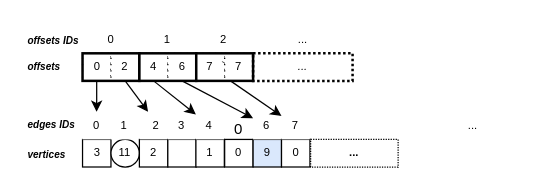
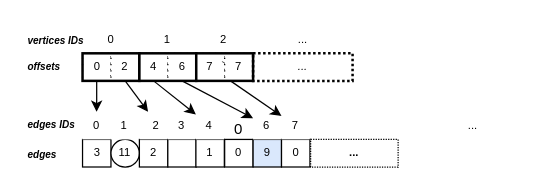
(58, 41) -> (59, 41)
(49, 154) -> (42, 154)
